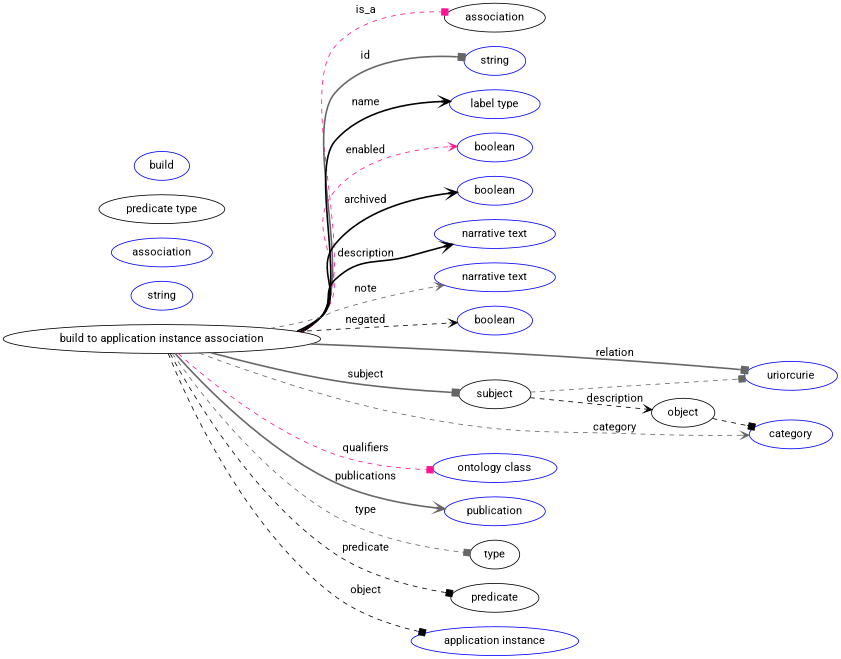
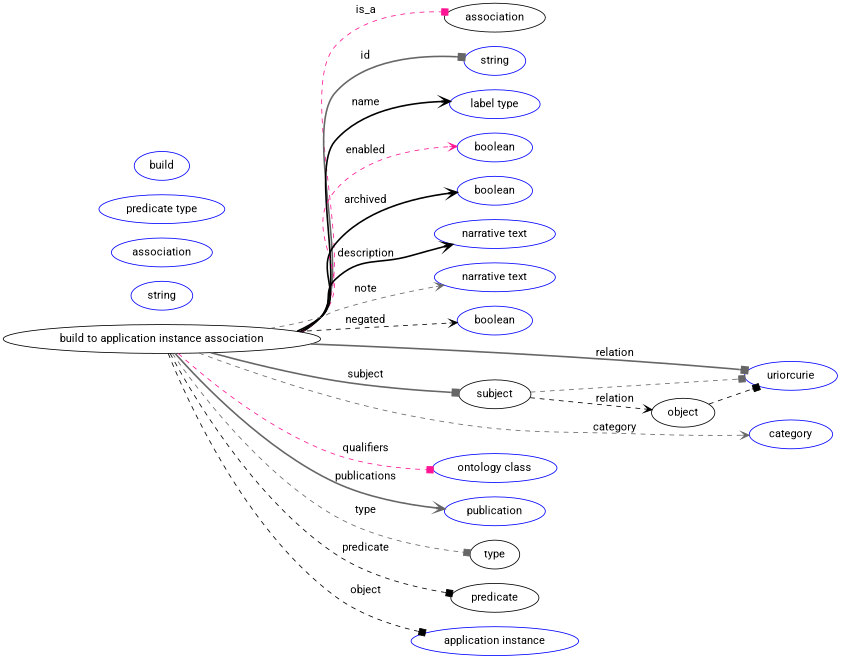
(162, 209) -> (162, 209)
(615, 399) -> (615, 399)
(730, 422) -> (730, 397)
